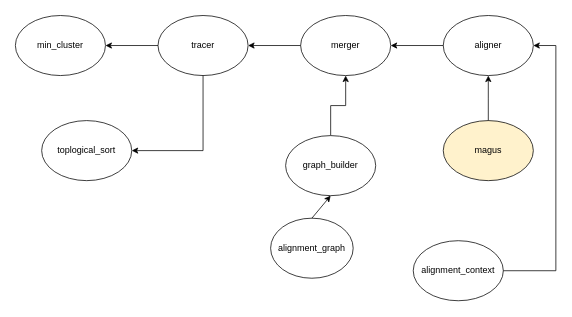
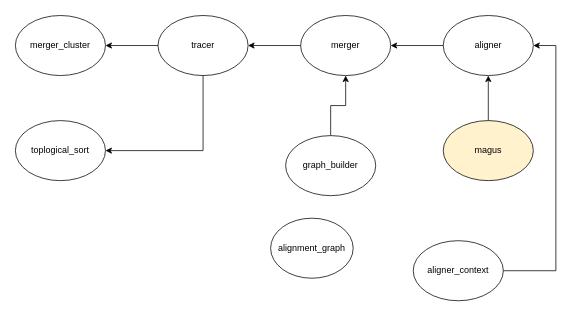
(60, 45) -> (60, 45)
(87, 150) -> (60, 150)
(319, 208) -> none
(458, 270) -> (458, 270)
